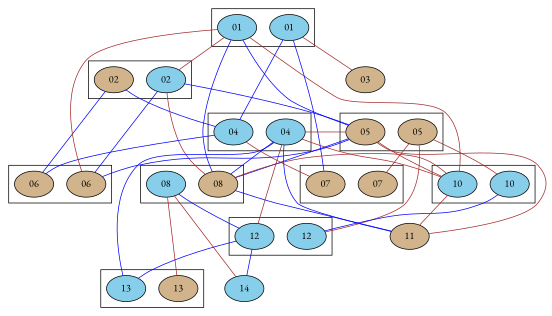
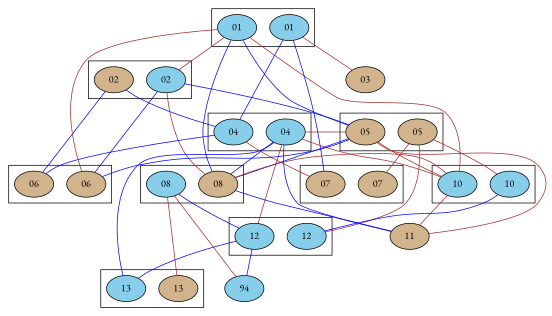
(244, 289) -> (244, 289)
